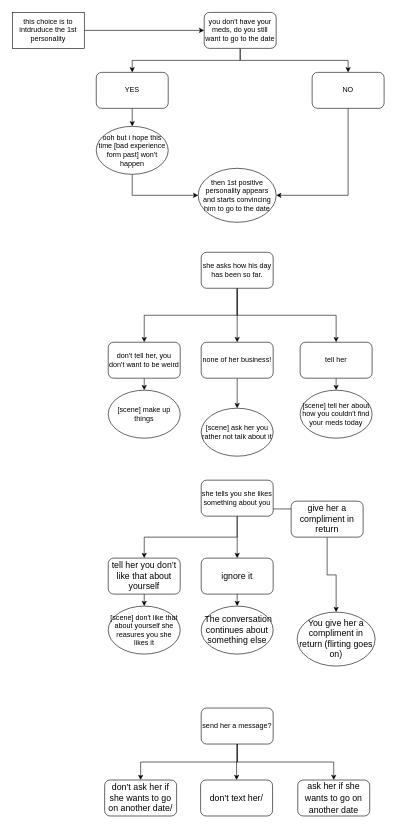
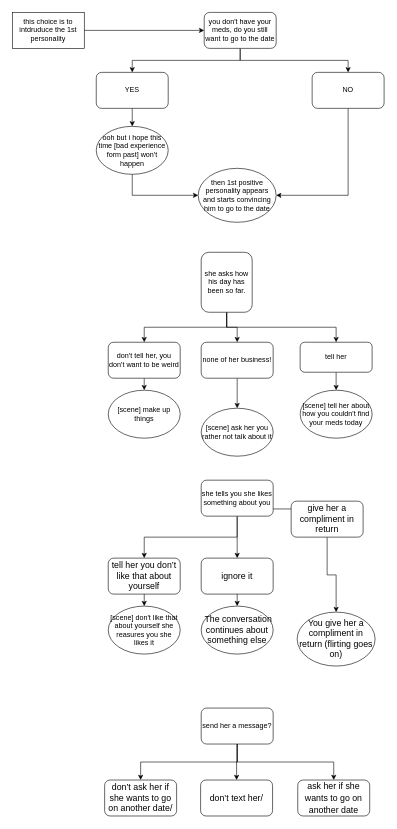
(237, 270) -> (227, 282)
(336, 360) -> (336, 357)
